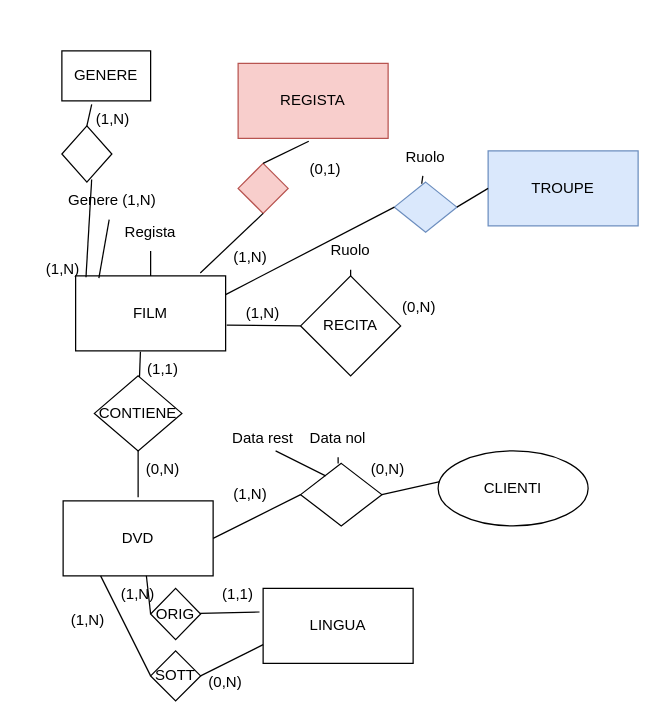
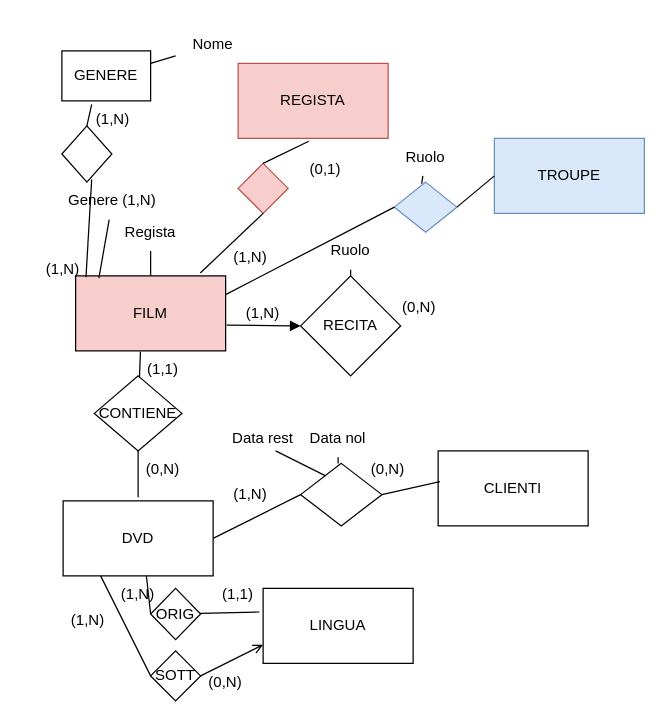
none -> (213, 44)
none -> (163, 59)
(563, 188) -> (569, 176)
(151, 313) -> (151, 313)
(294, 326) -> (289, 326)
(513, 488) -> (513, 488)
(259, 647) -> (257, 647)
